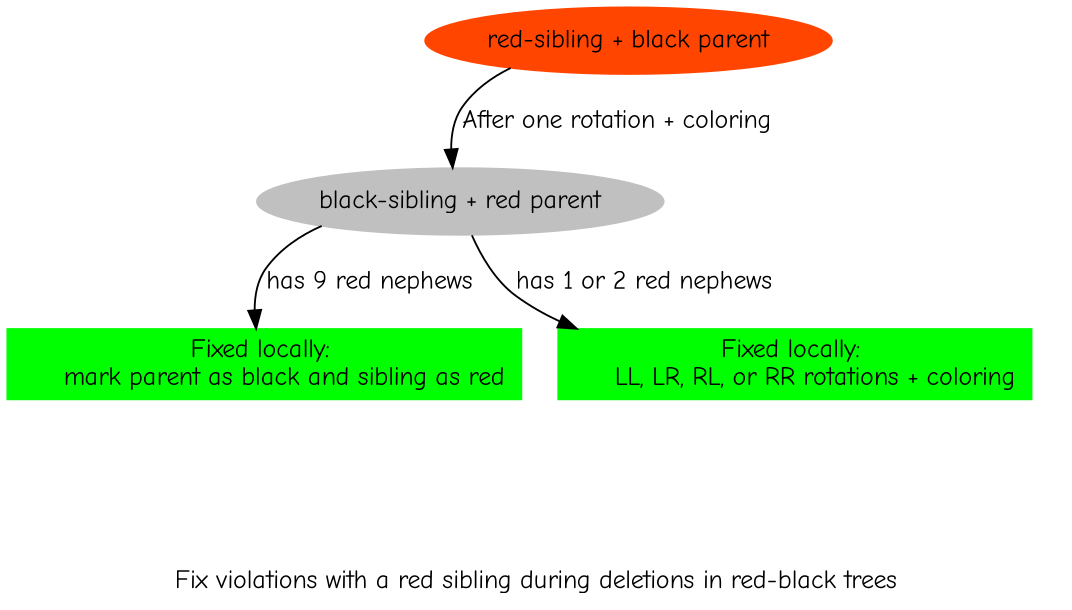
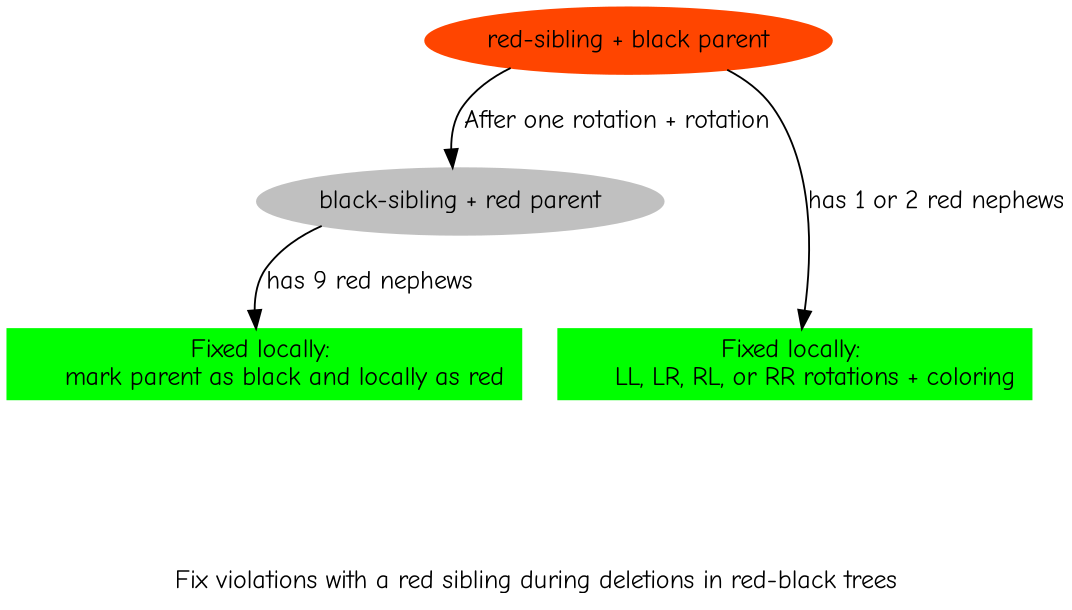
(617, 121) -> (617, 121)
(506, 288) -> (802, 176)
(264, 364) -> (264, 364)
